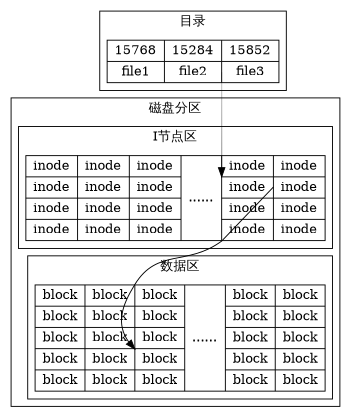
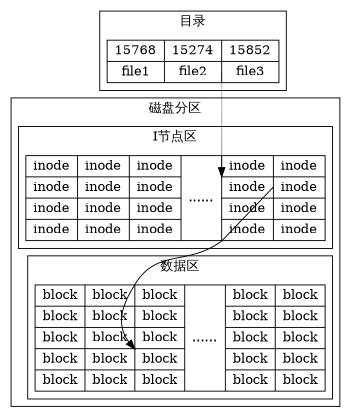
(193, 50) -> (193, 50)
